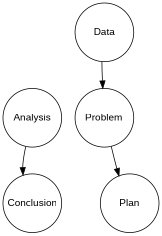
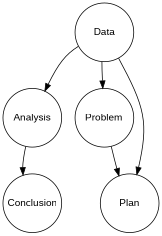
none -> (61, 63)
none -> (141, 111)
